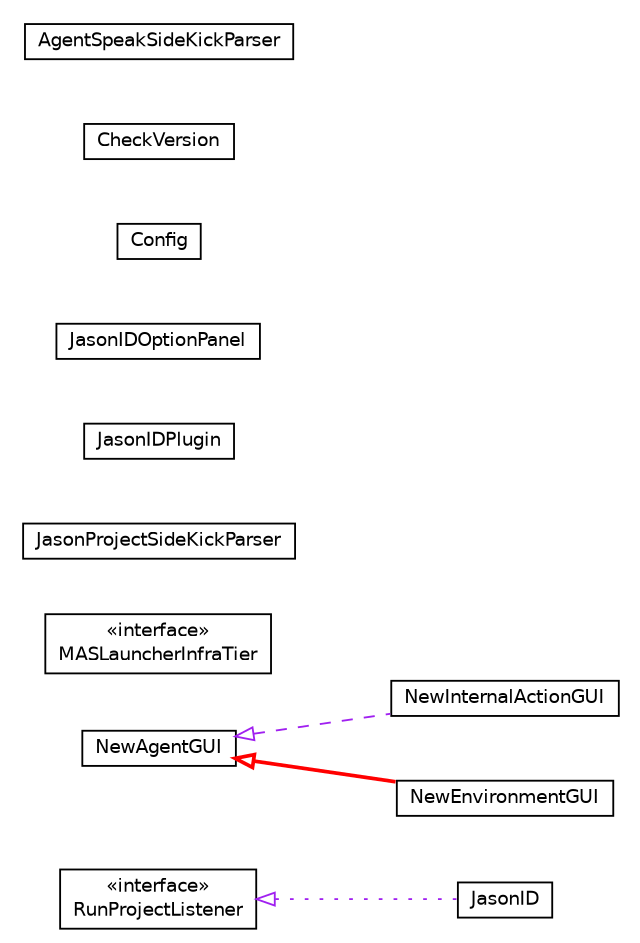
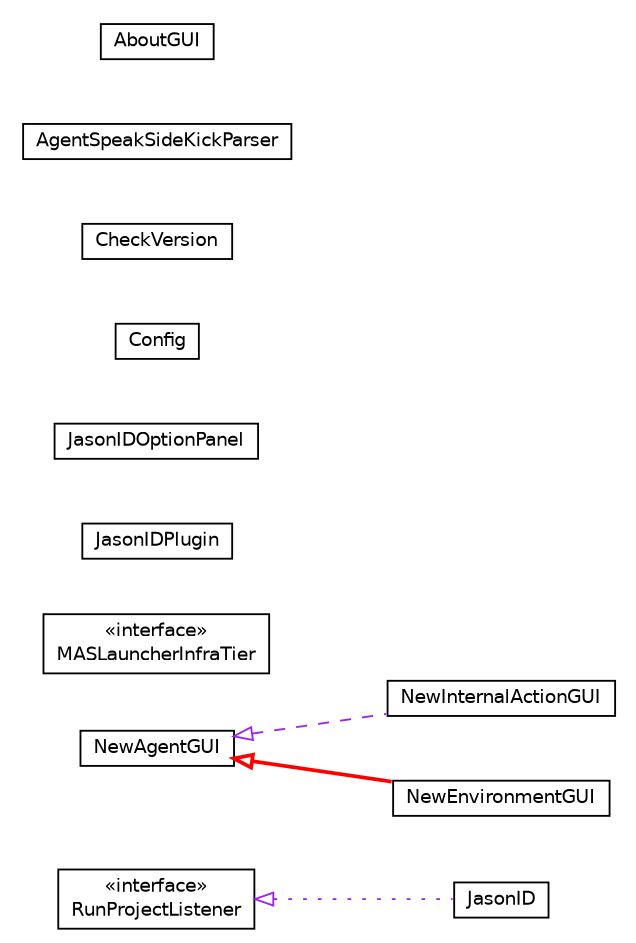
none -> (156, 41)
(158, 540) -> none
